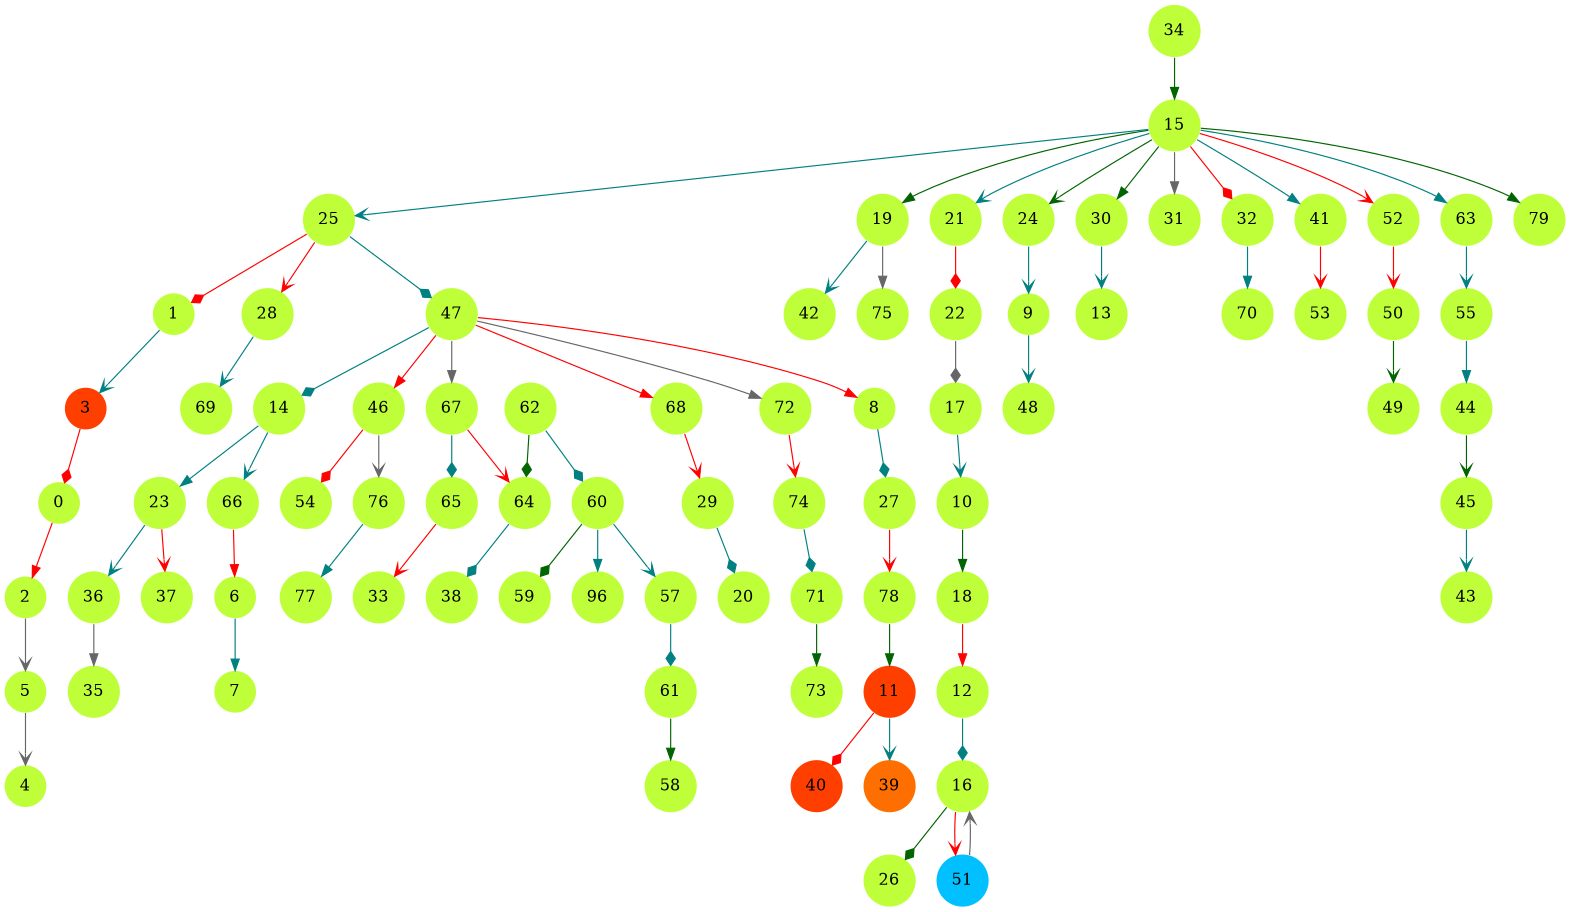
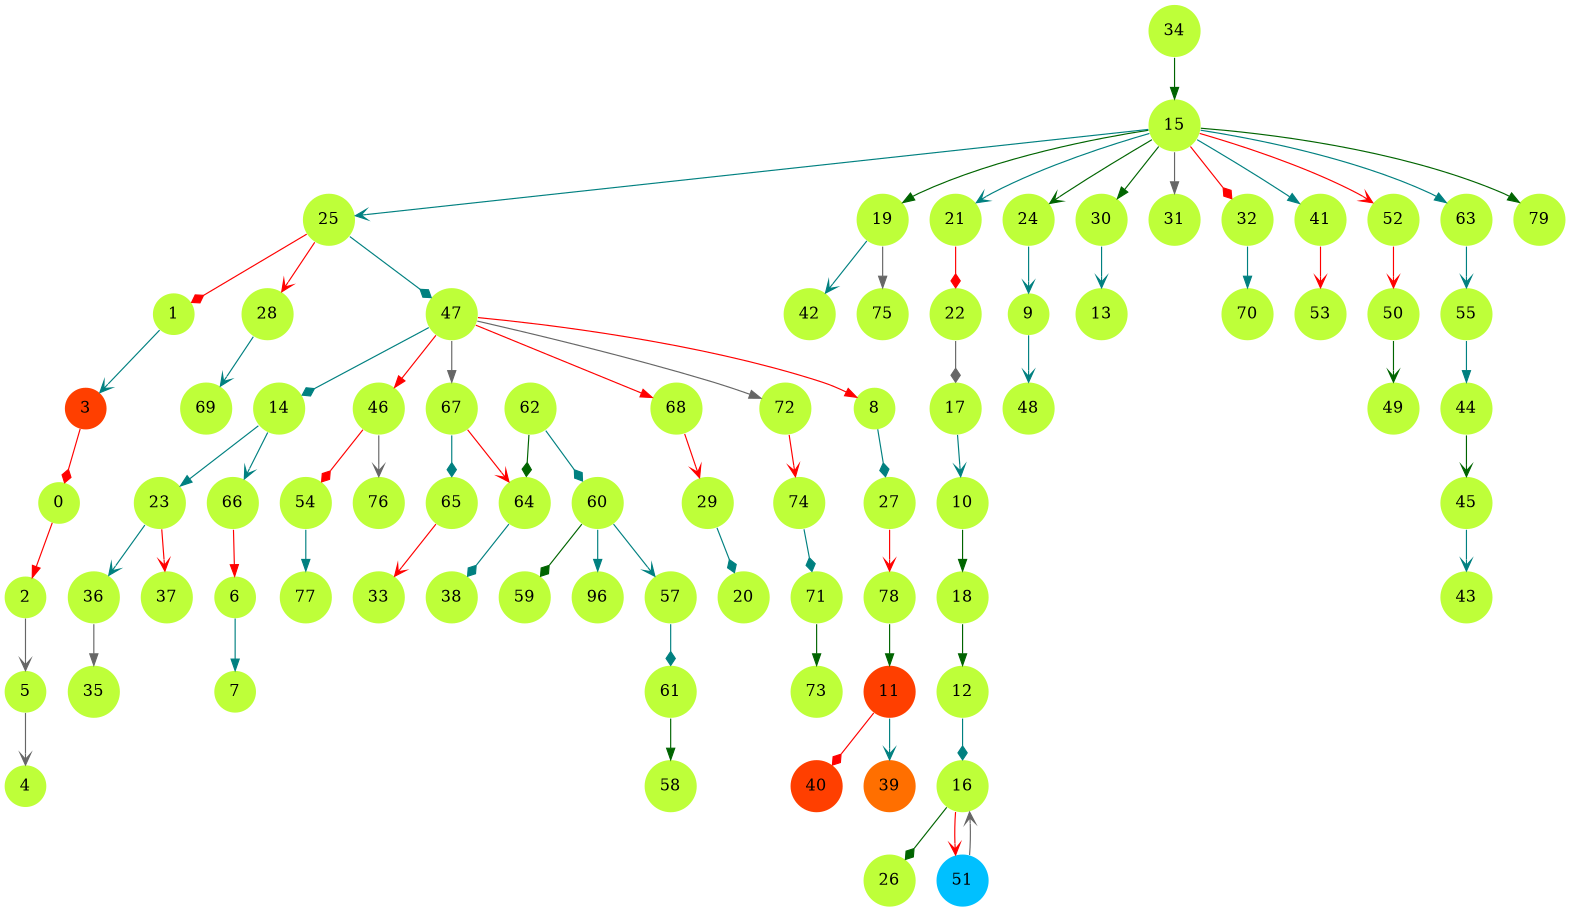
(346, 546) -> (306, 545)
(963, 639) -> (963, 639)
